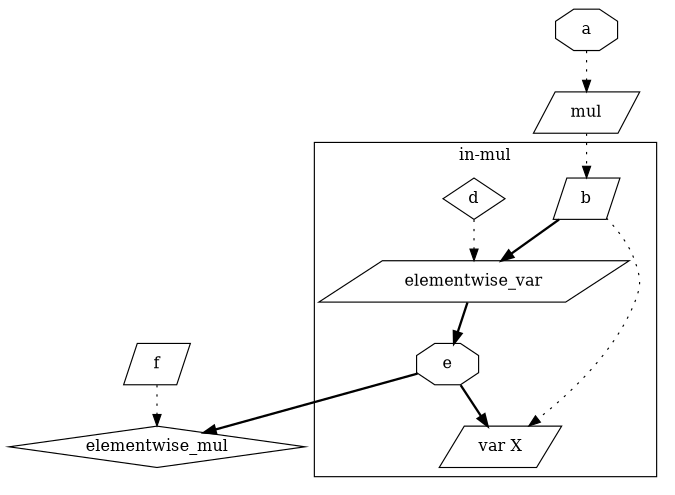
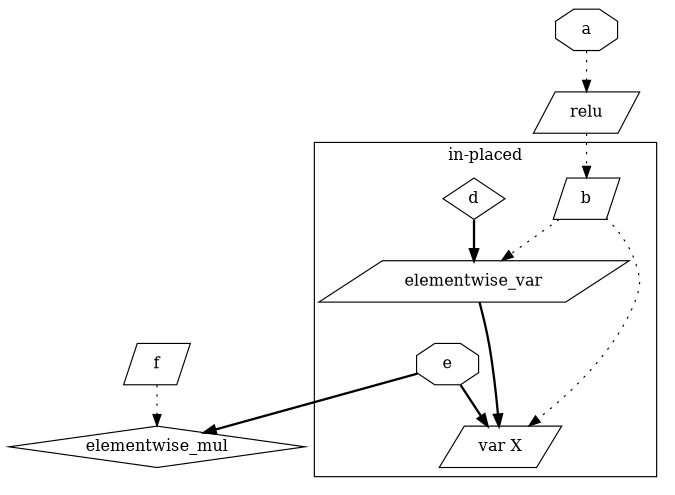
(587, 113) -> (587, 113)
(485, 156) -> (485, 156)
(474, 234) -> (474, 234)
(535, 237) -> (535, 237)
(463, 317) -> (491, 358)
